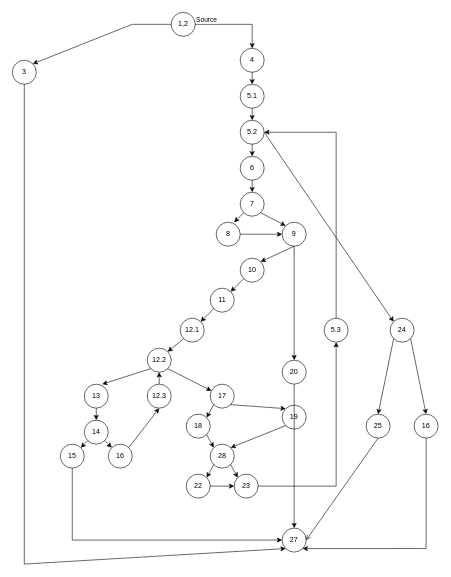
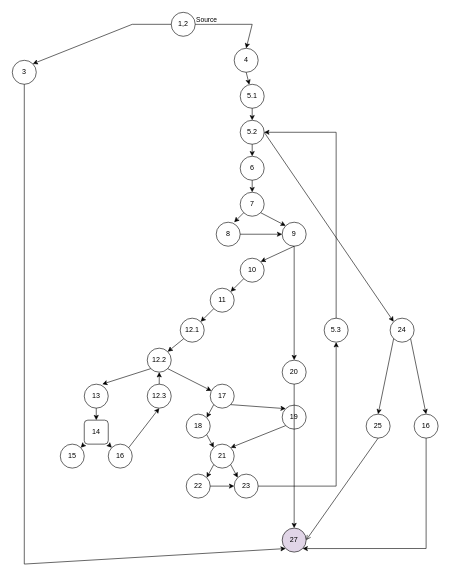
(252, 60) -> (246, 60)
(96, 432) -> (96, 432)
(222, 456) -> (222, 456)
(72, 539) -> none
(294, 540) -> (294, 540)
